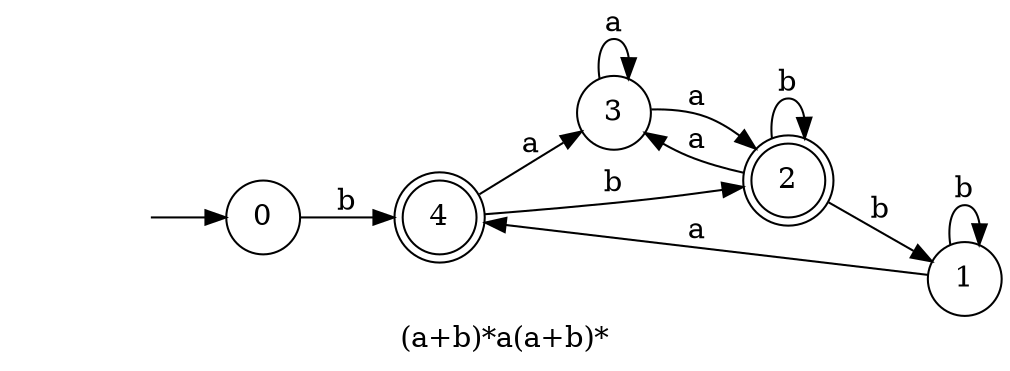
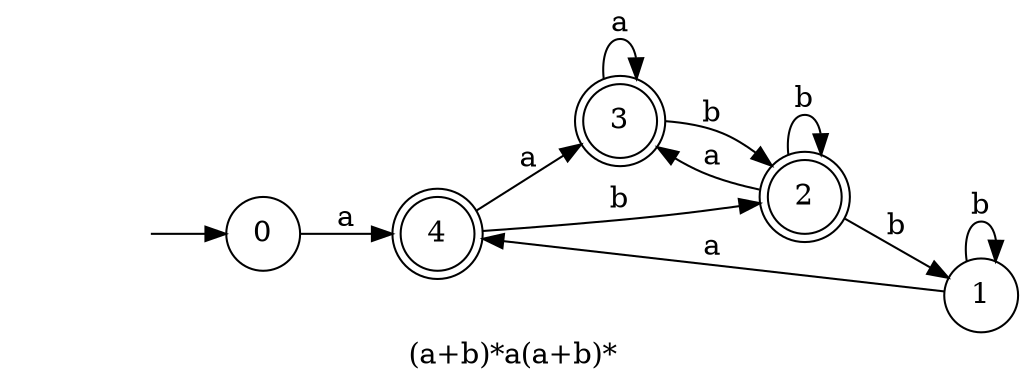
(697, 97) -> (712, 114)
(614, 113) -> (620, 121)
(347, 202) -> (346, 218)
